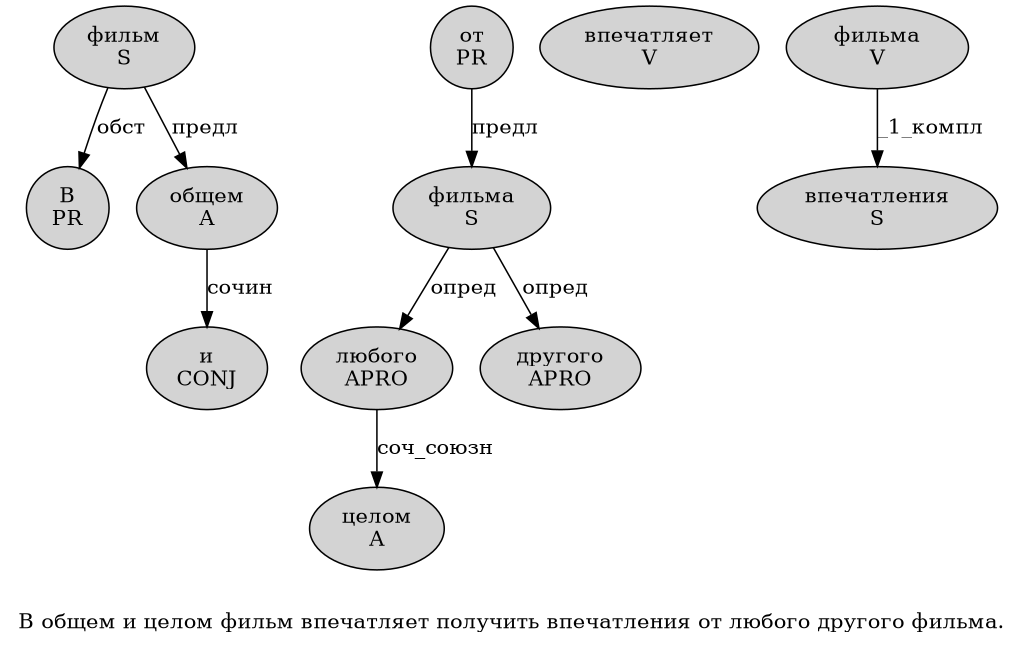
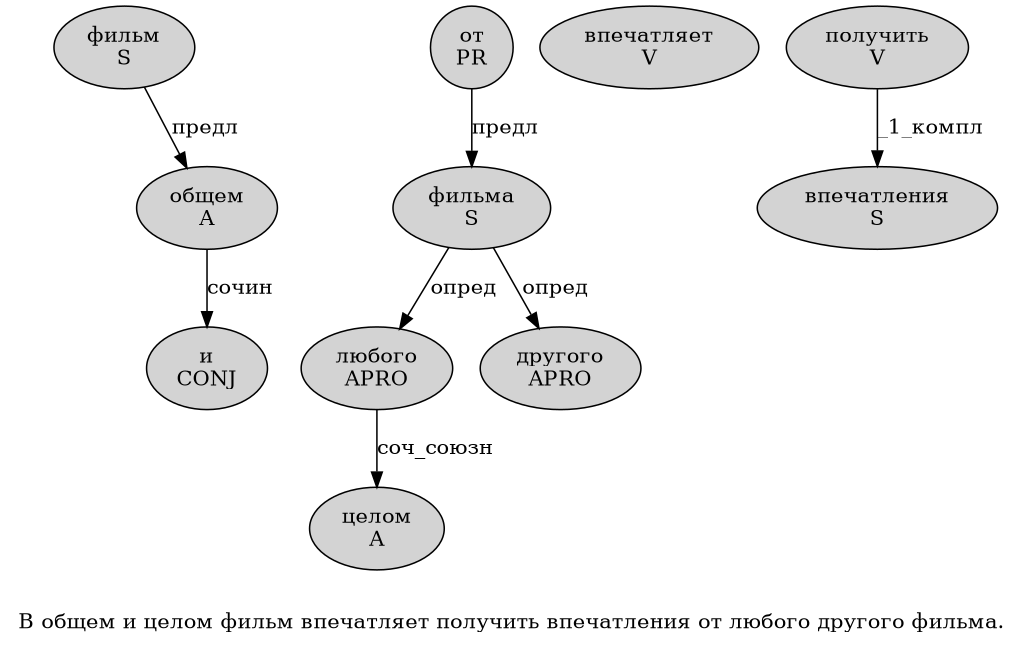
(877, 47) -> (877, 47)
(68, 208) -> none
